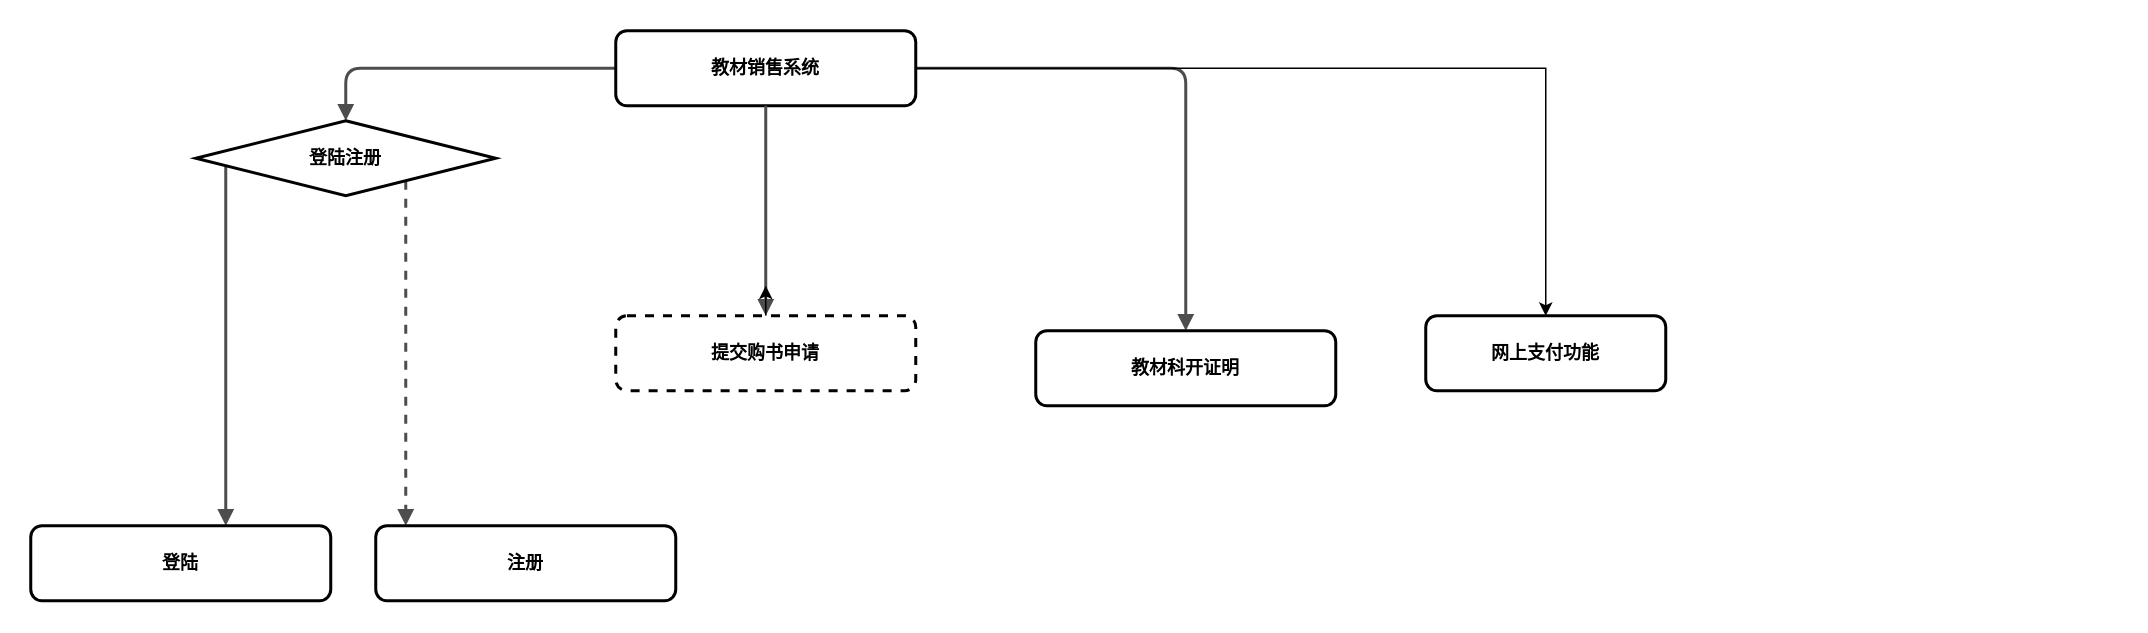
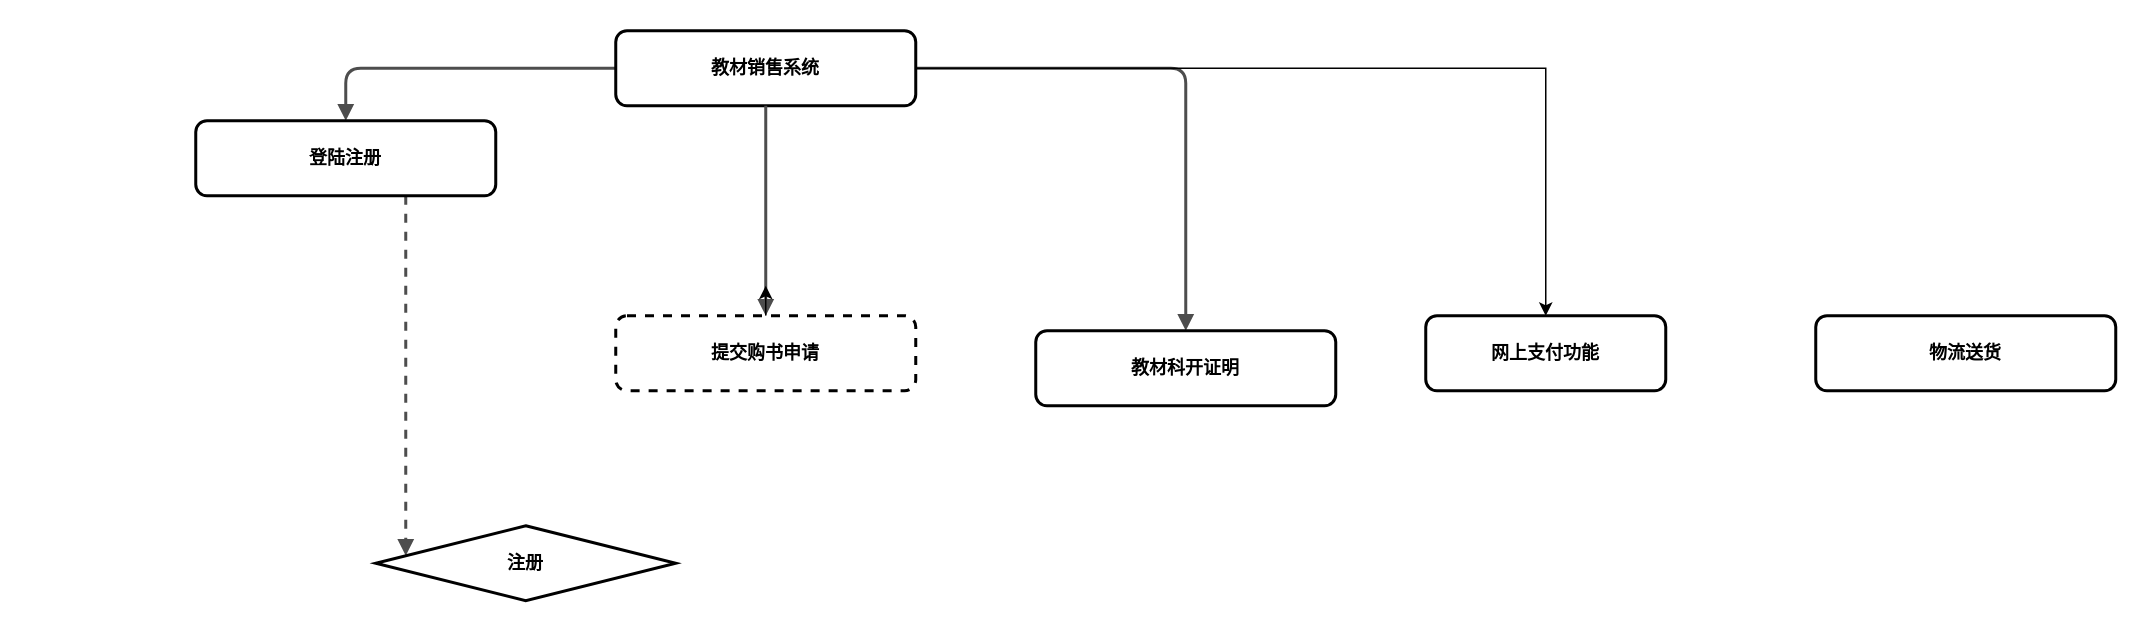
(346, 158) -> (346, 158)
(226, 338) -> none
none -> (1966, 353)
(181, 563) -> none
(526, 563) -> (526, 563)
